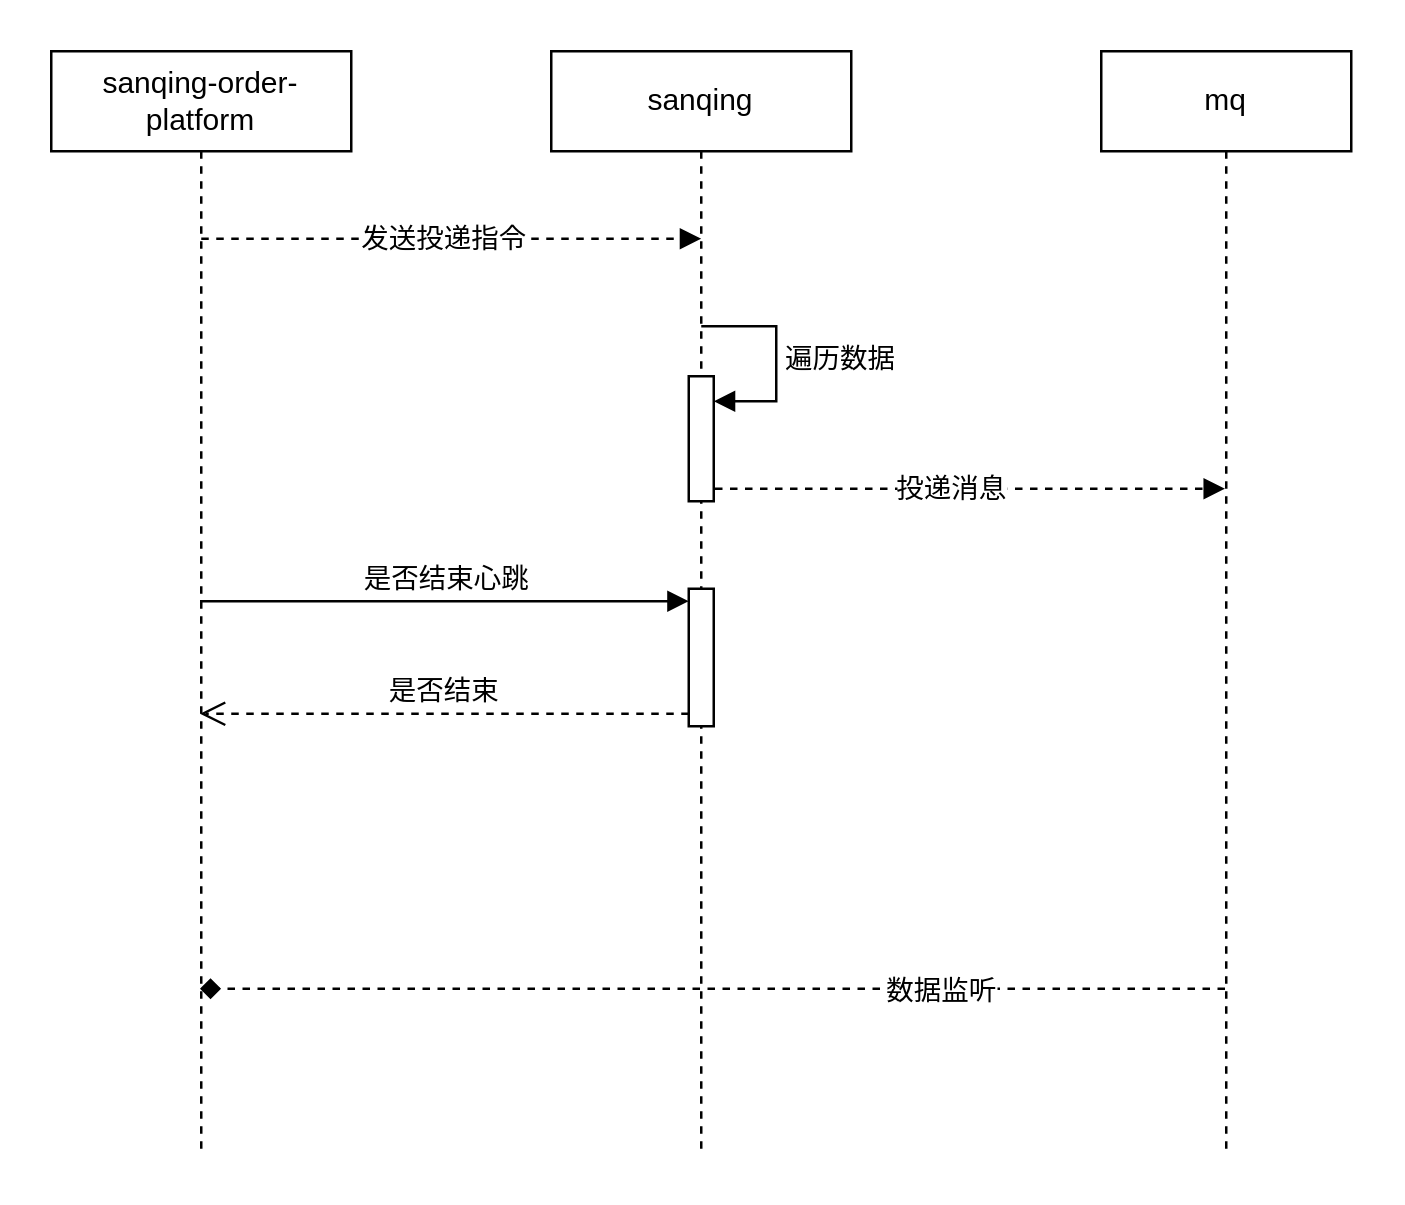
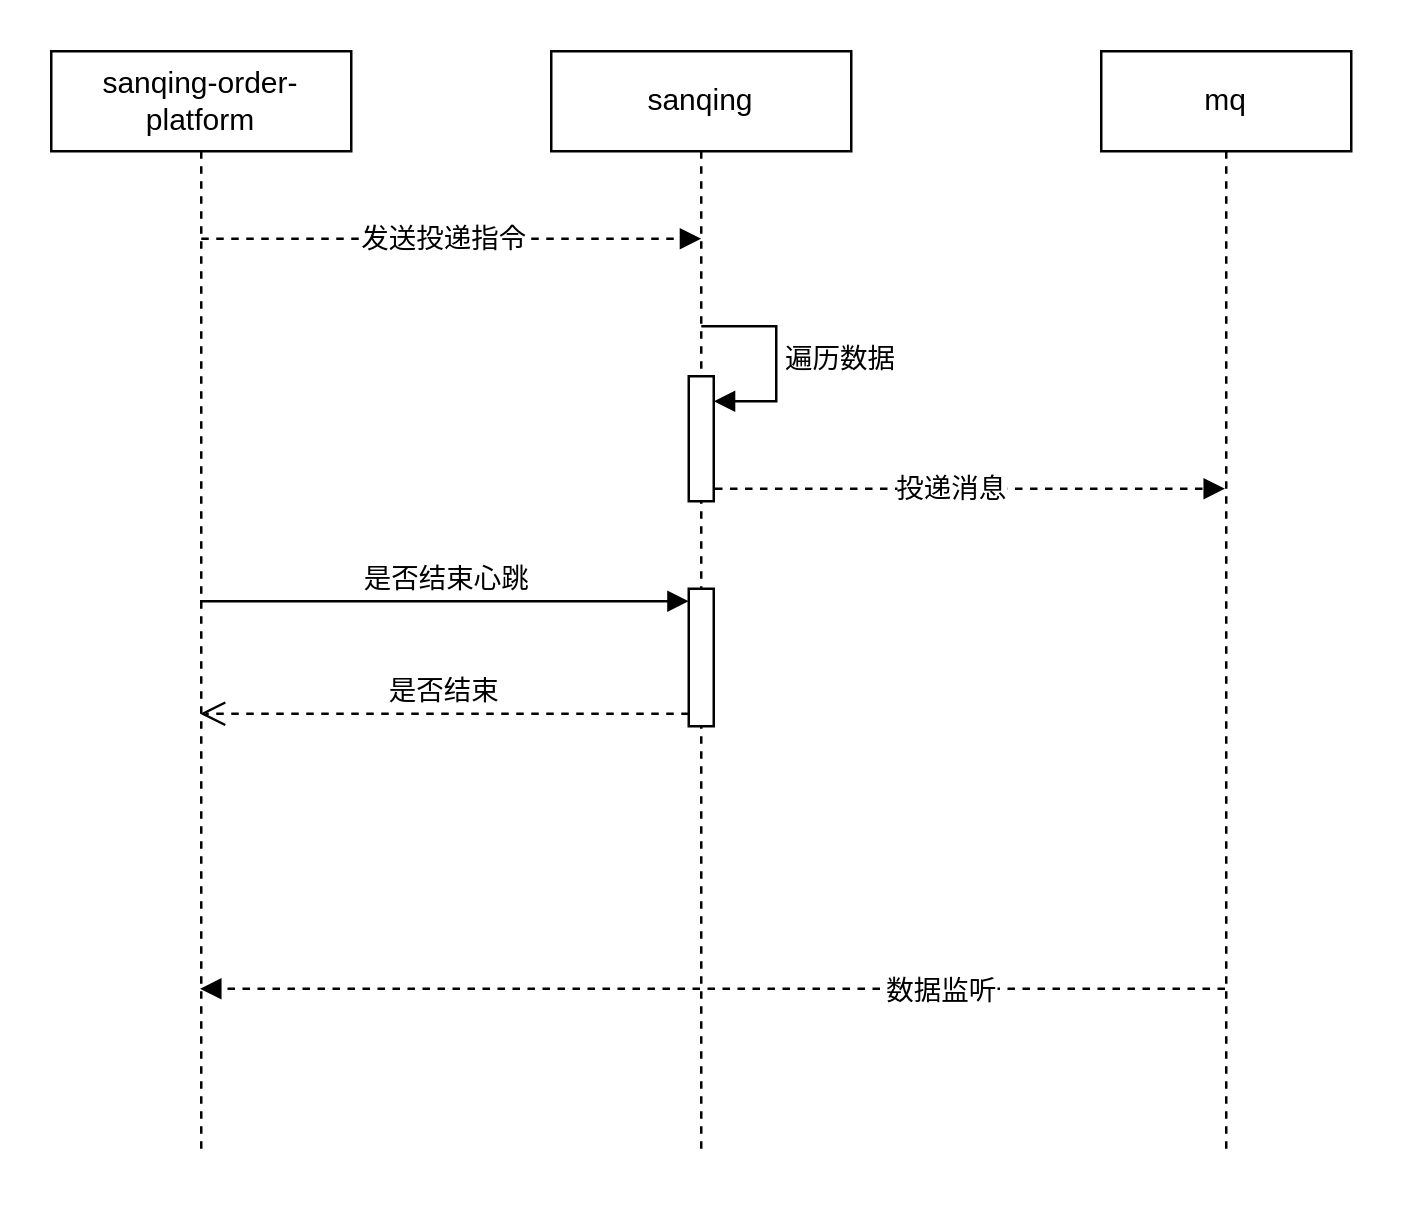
(221, 989) -> (222, 989)
